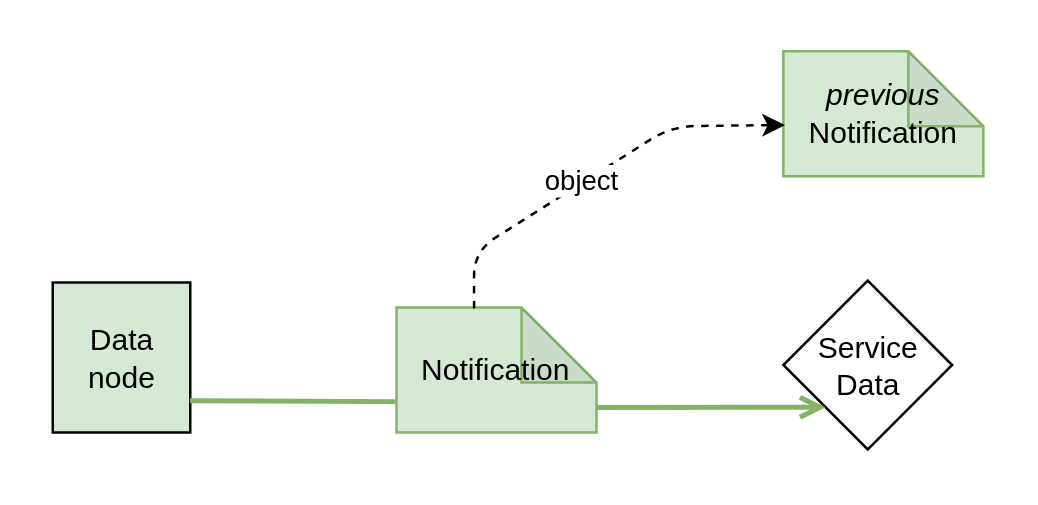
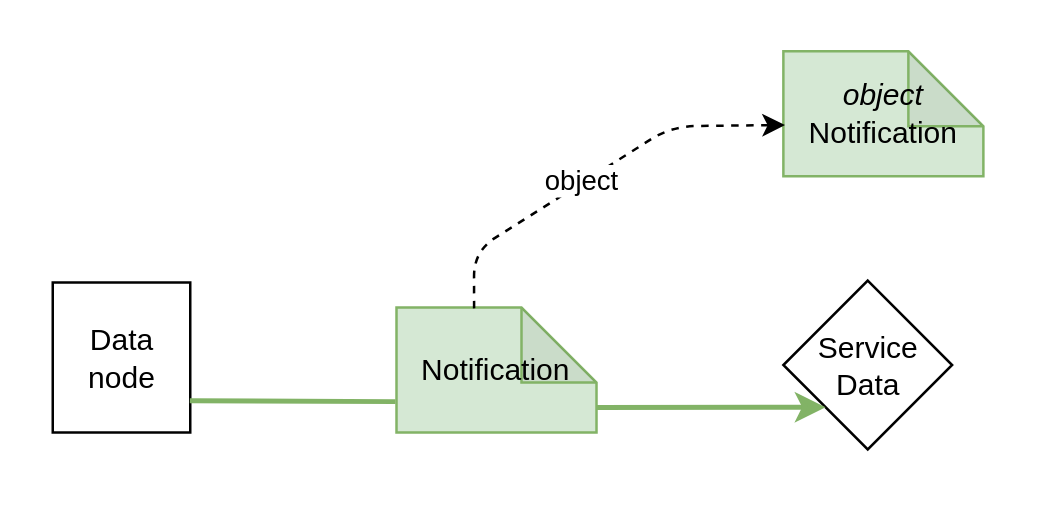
(884, 114) -> (884, 114)
(121, 358) -> (121, 358)
(805, 407) -> (802, 407)
